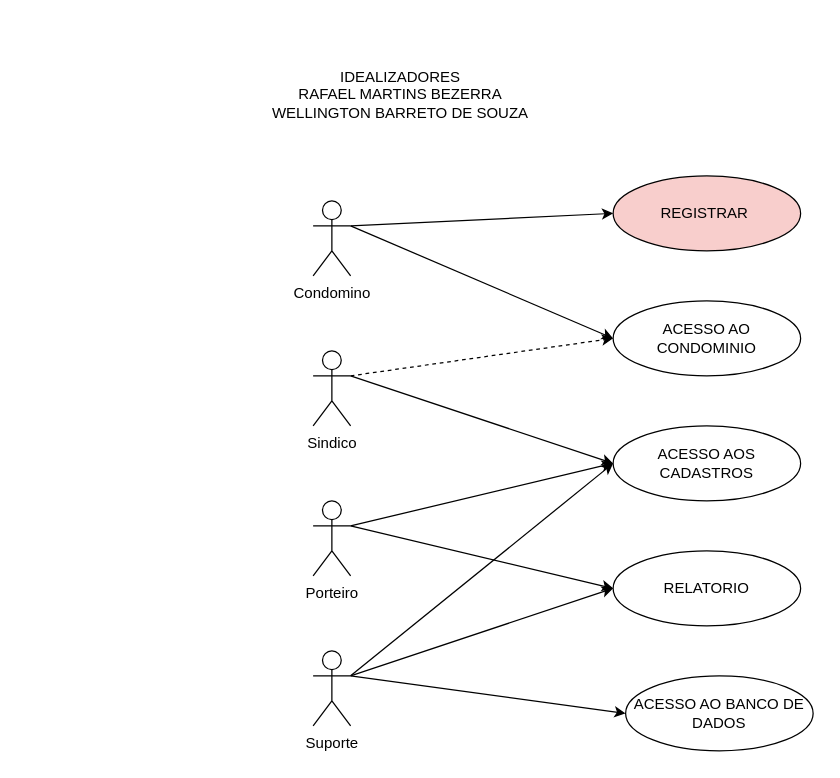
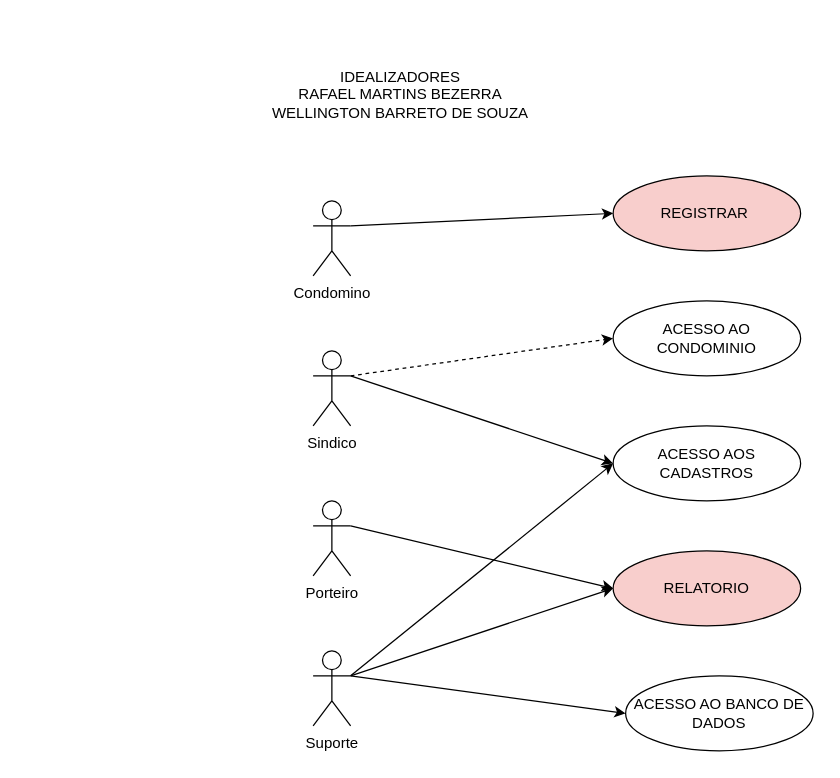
(480, 281) -> none
(479, 495) -> none
(707, 588) -> (707, 588)
